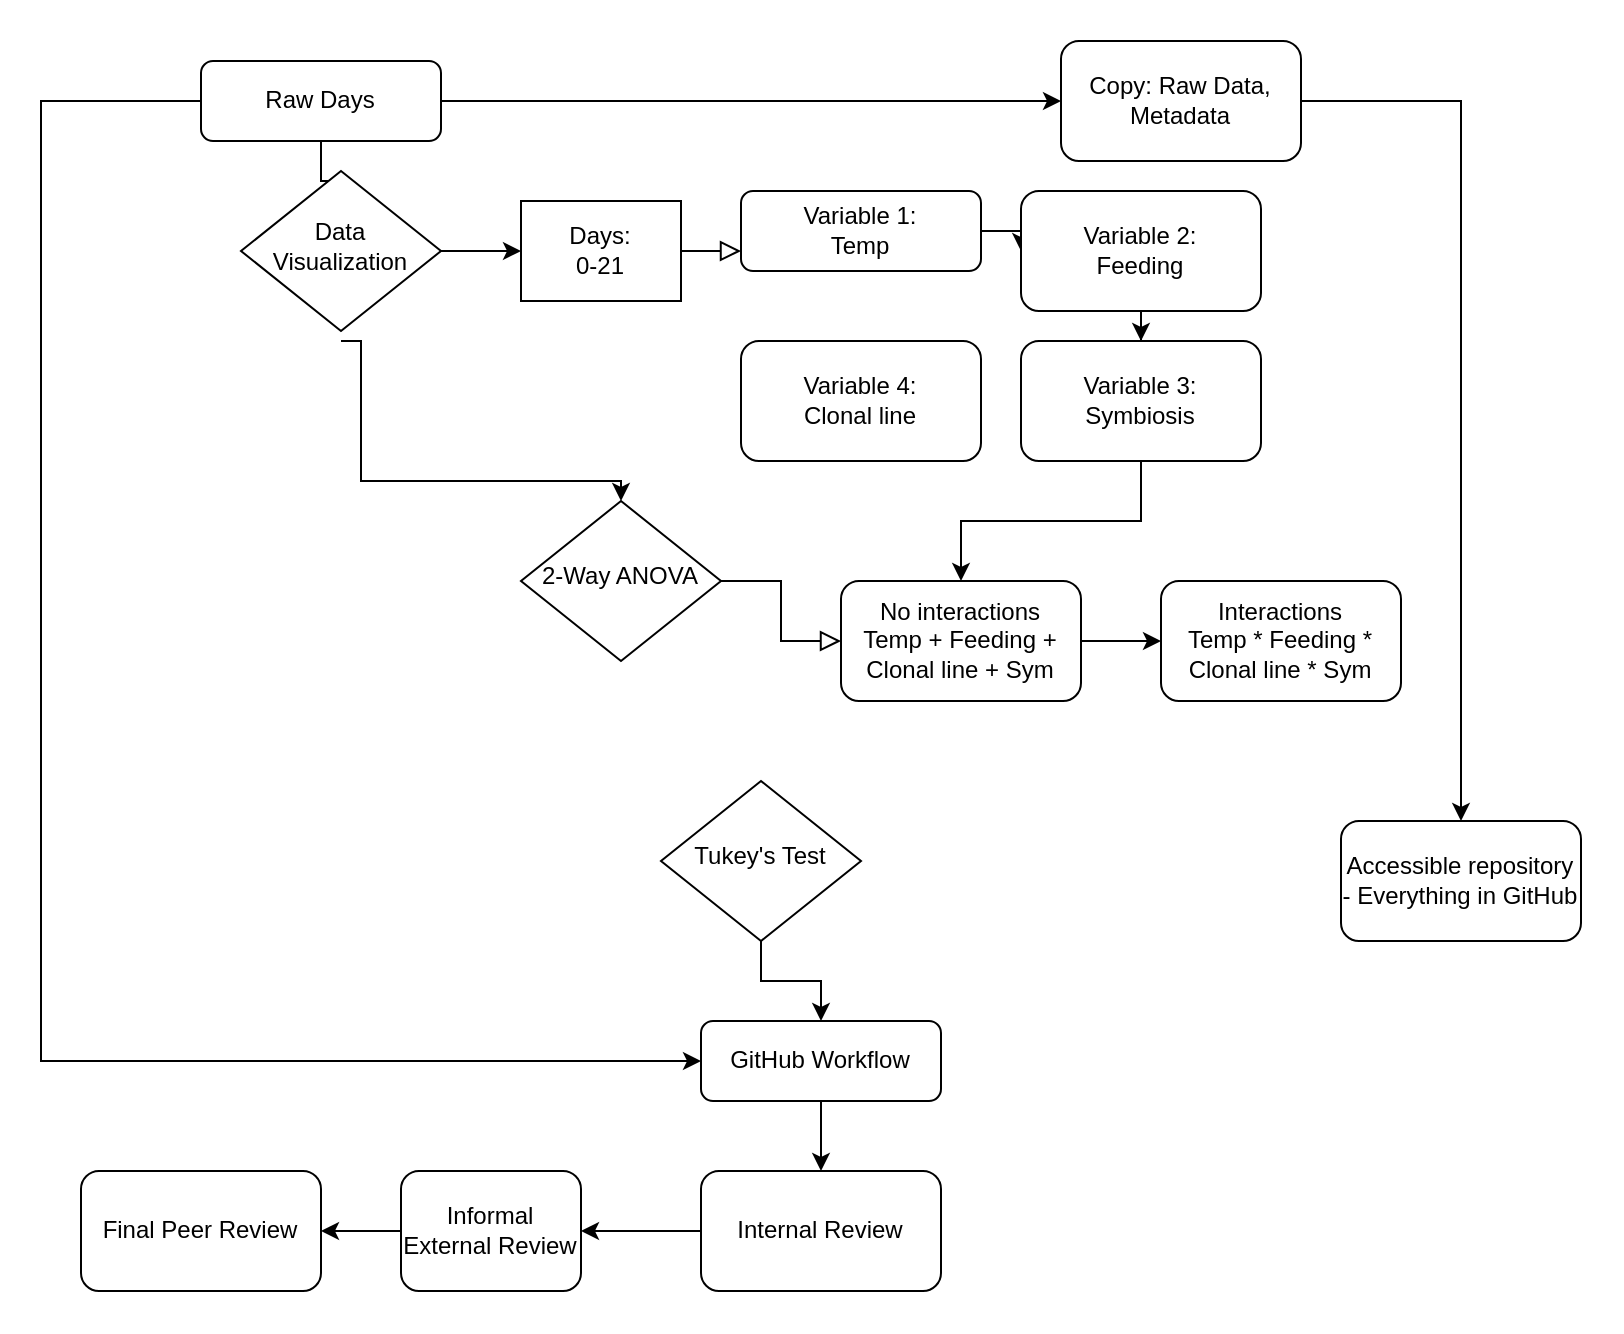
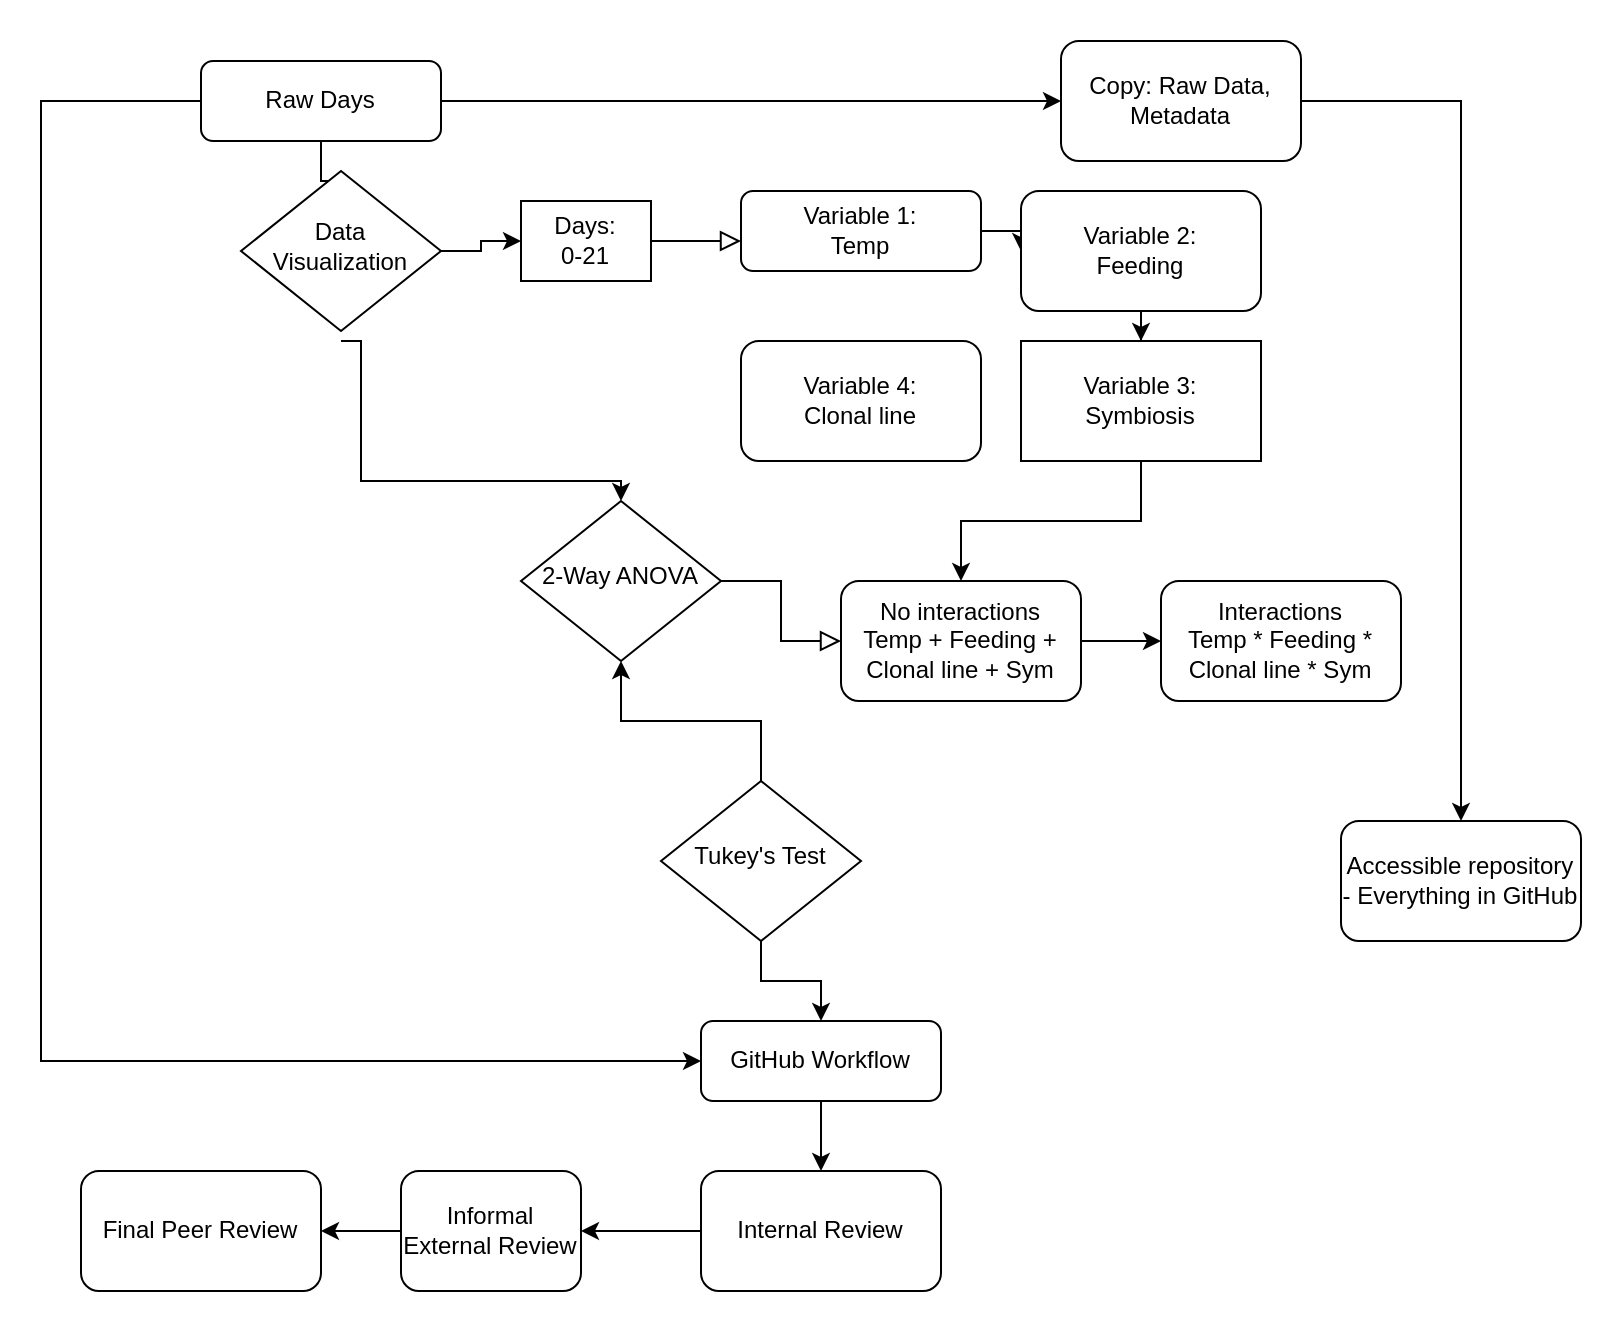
(601, 251) -> (586, 241)
(1141, 401) -> (1141, 401)
none -> (698, 721)
